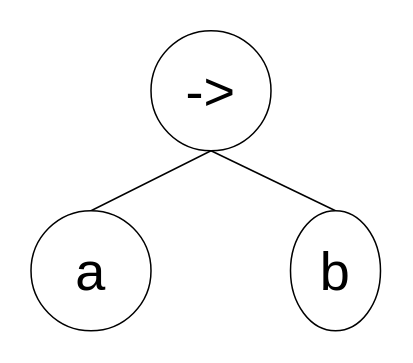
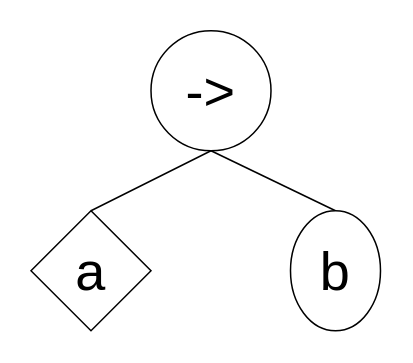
(91, 271) -> (91, 271)
